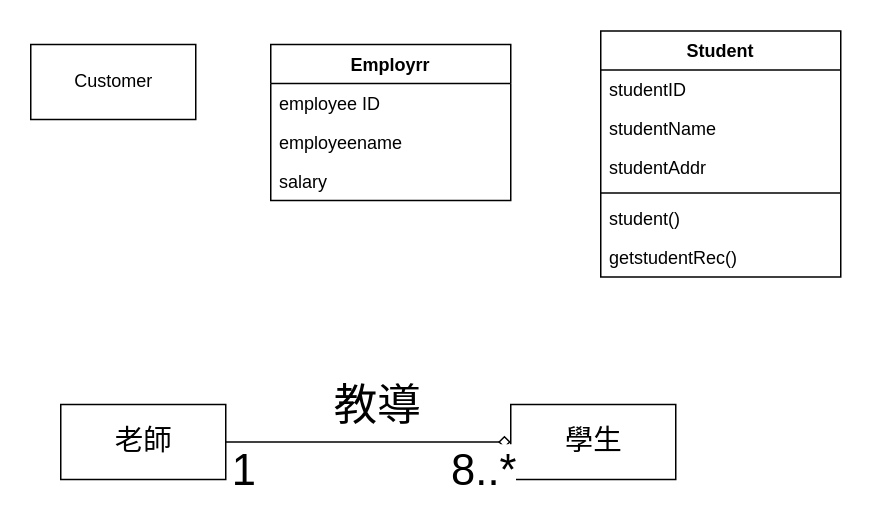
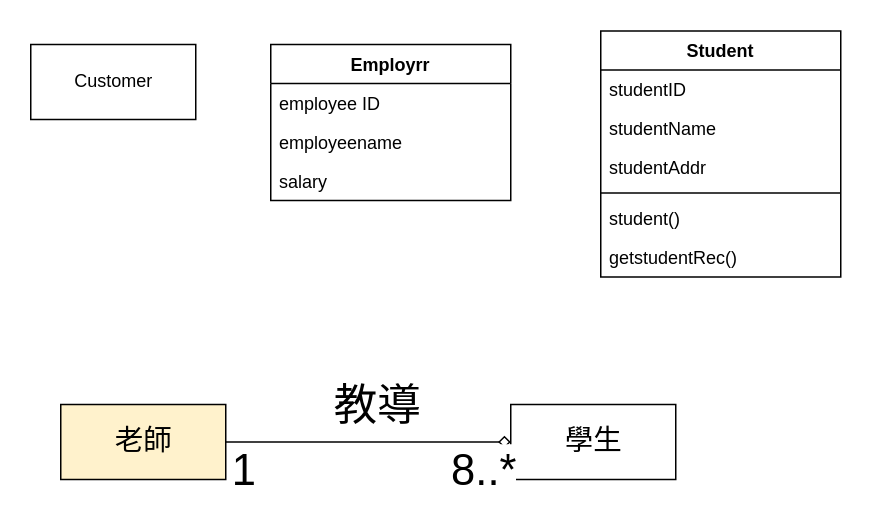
(143, 442) -> (143, 442)
